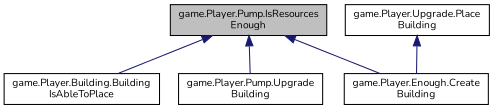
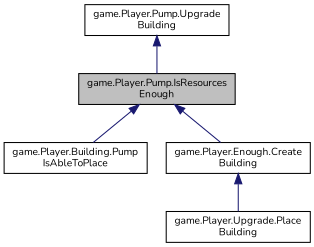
(250, 60) -> (157, 60)
(417, 60) -> (238, 198)
(82, 89) -> (76, 158)
